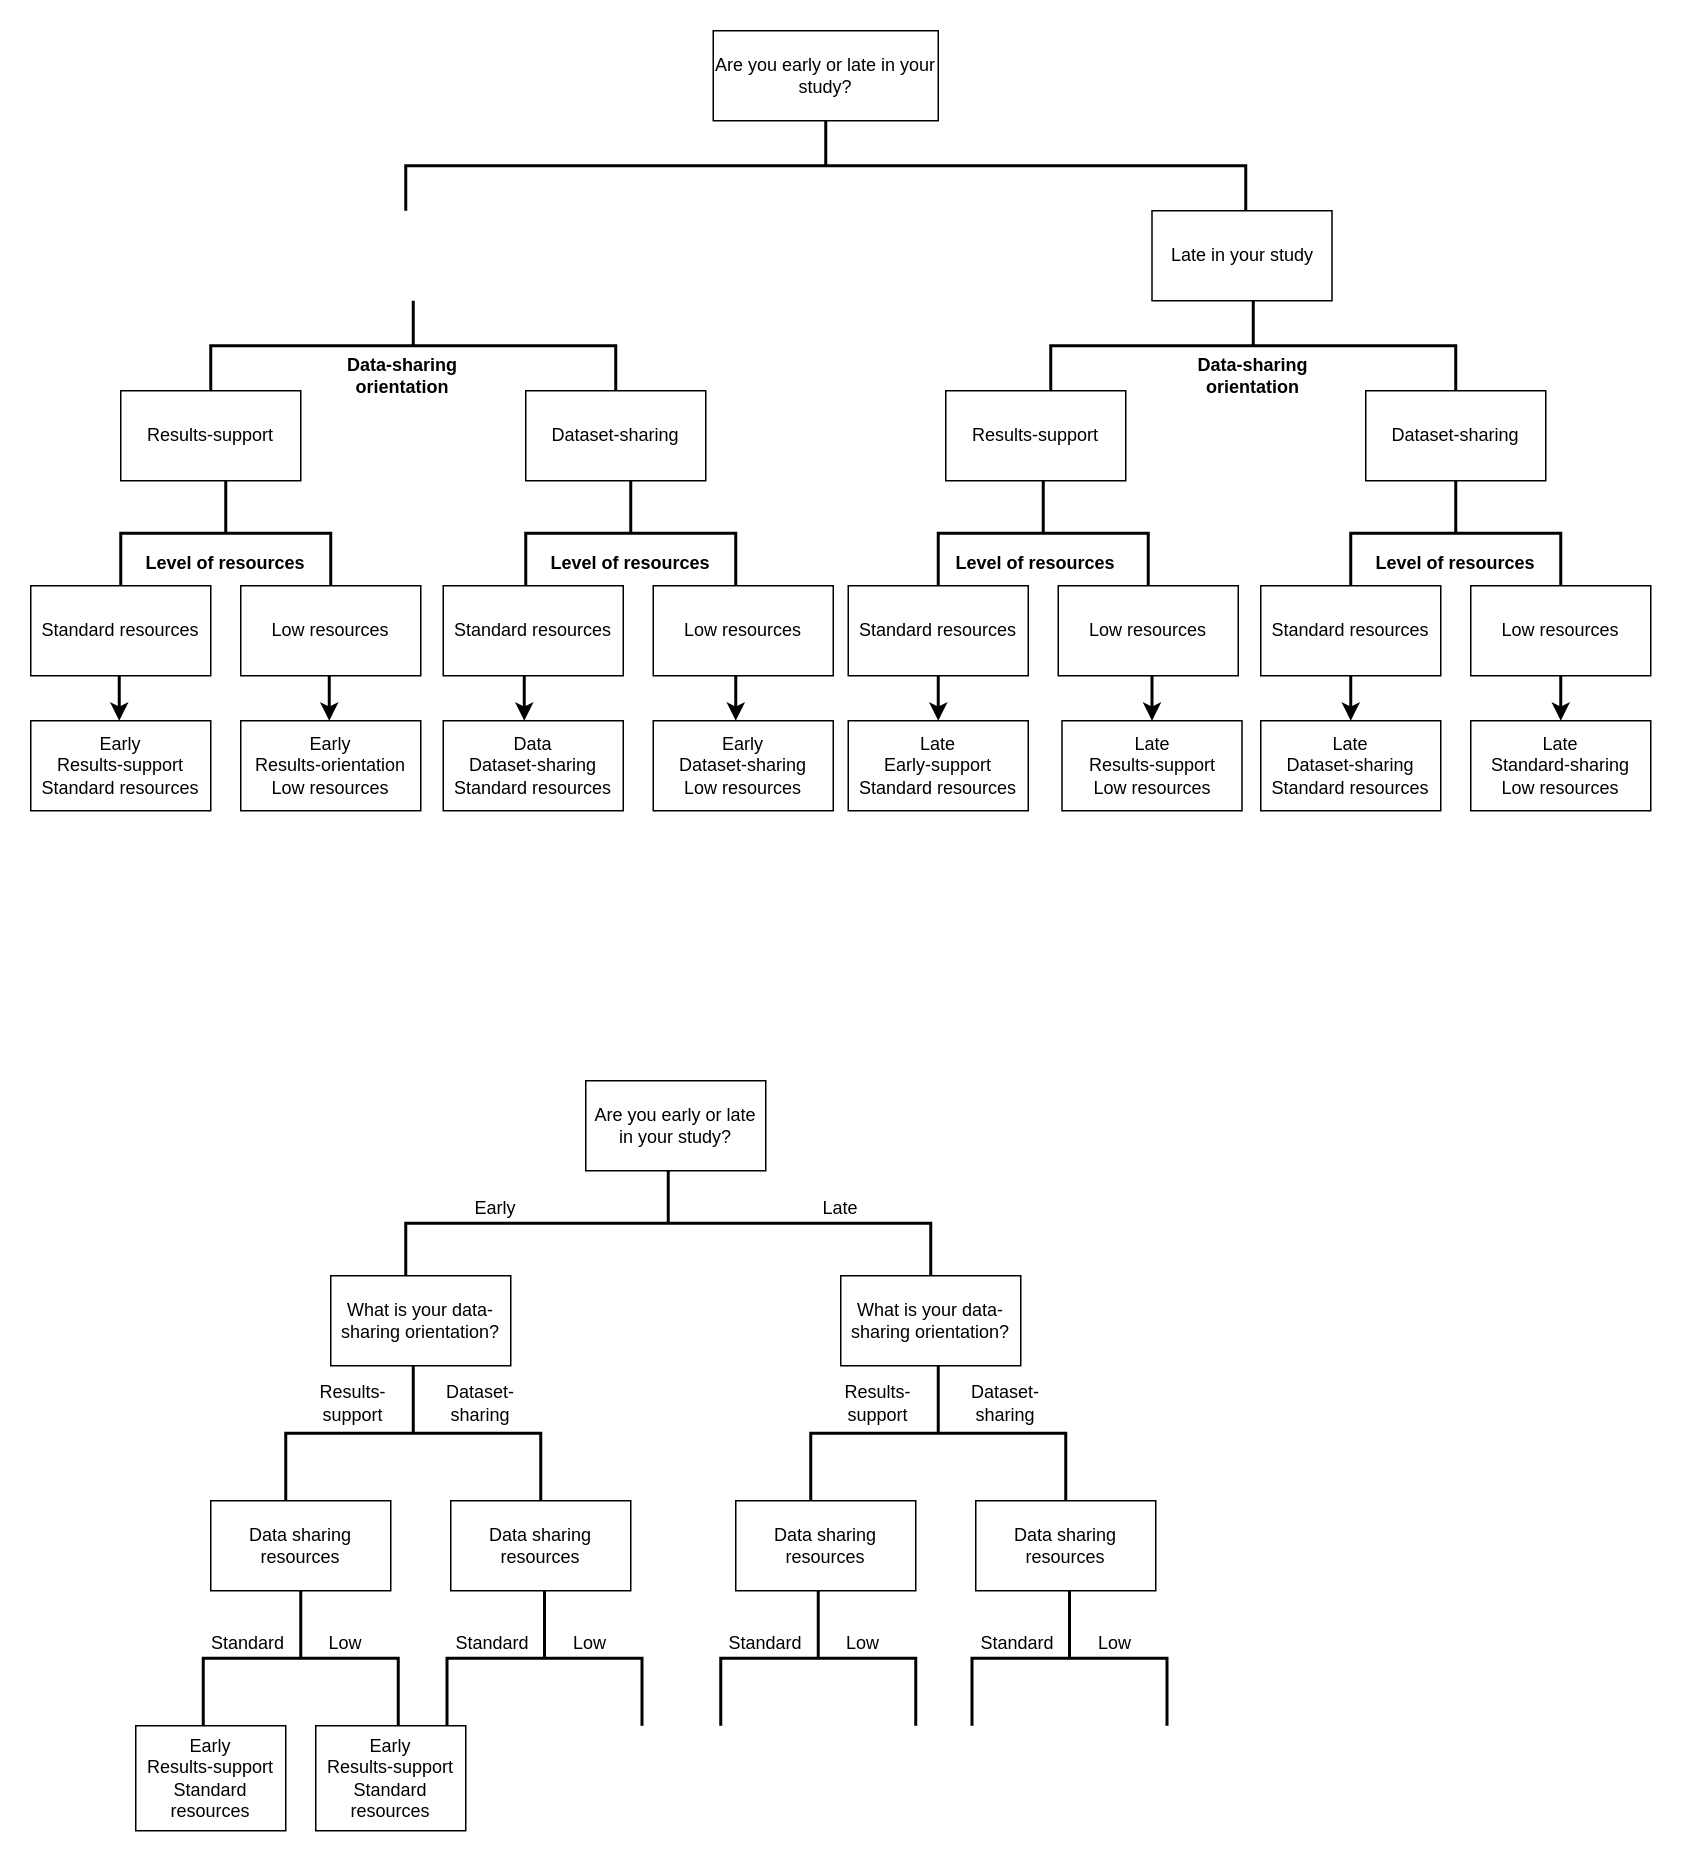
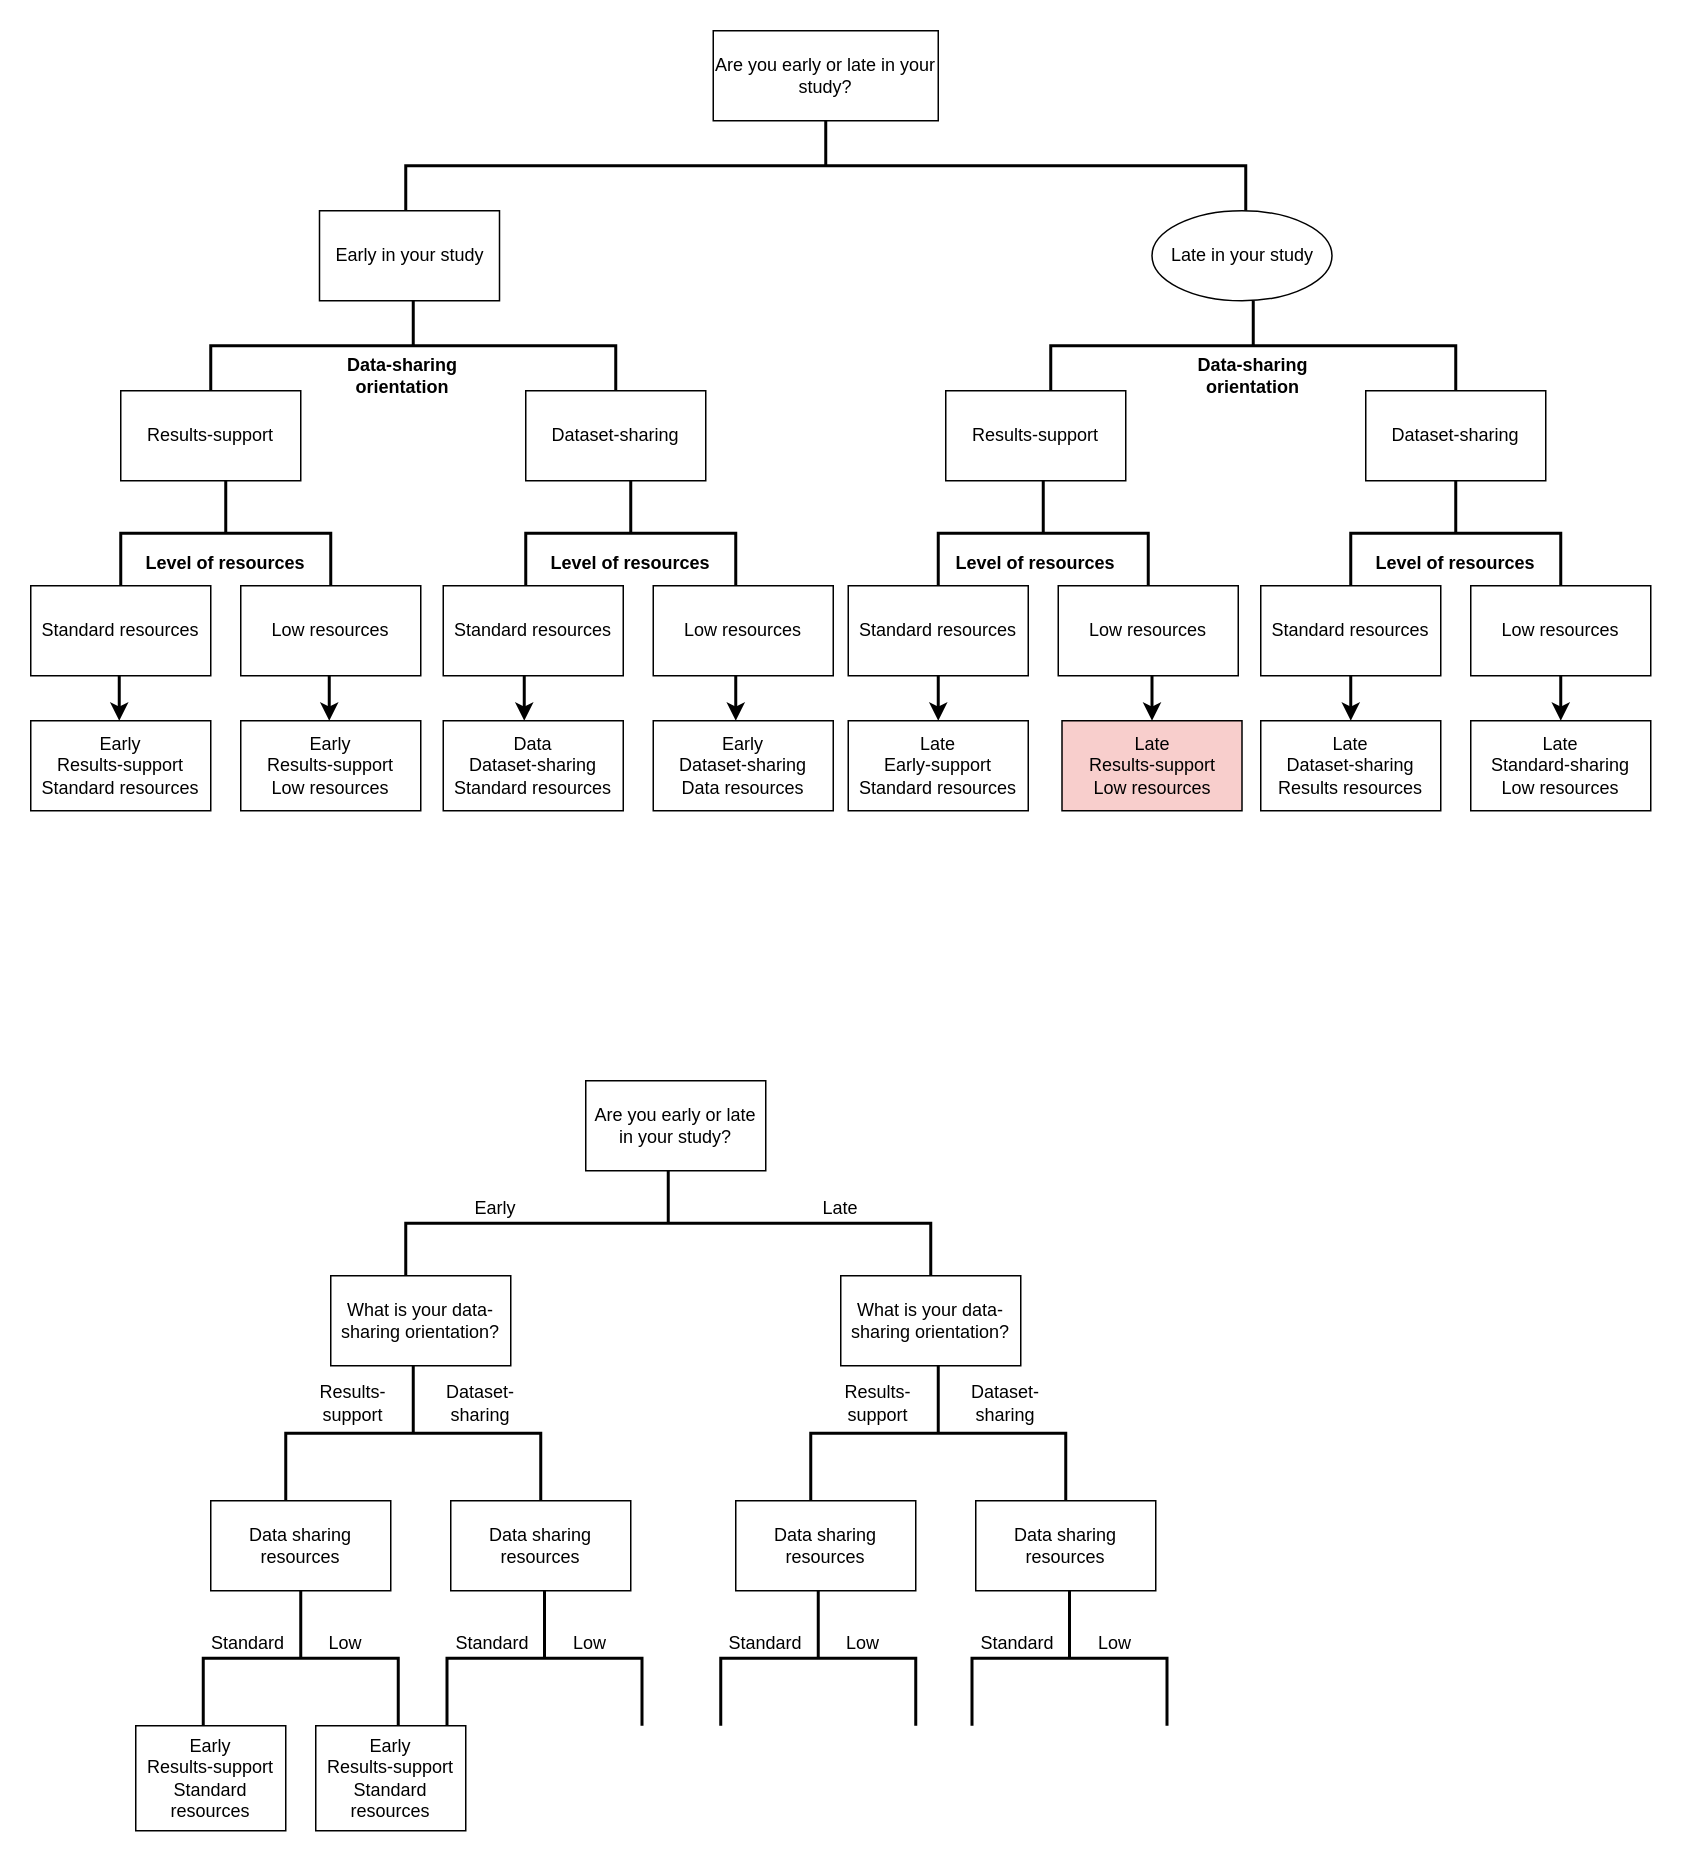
none -> (410, 256)
(1242, 256) -> (1242, 256)
(331, 766) -> (331, 766)
(743, 766) -> (743, 766)
(1152, 766) -> (1152, 766)
(1351, 766) -> (1351, 766)
